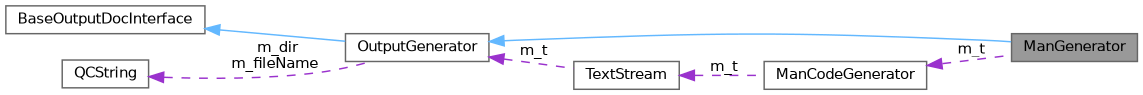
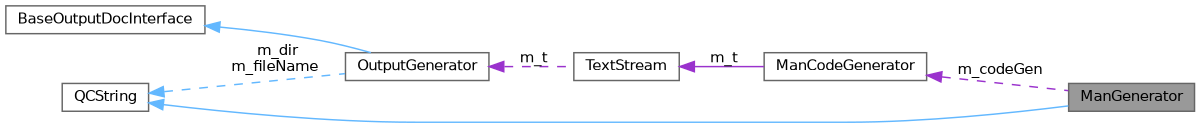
(758, 34) -> (616, 122)
(969, 50) -> (998, 70)
(729, 75) -> (729, 67)
(268, 77) -> (255, 83)
